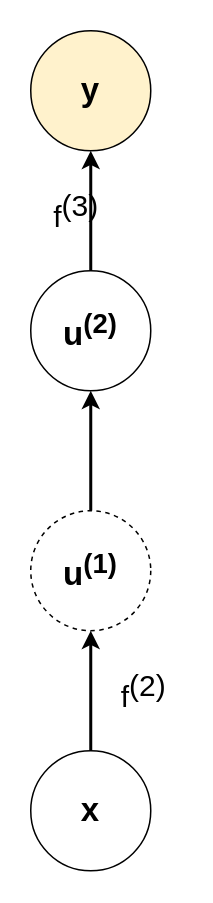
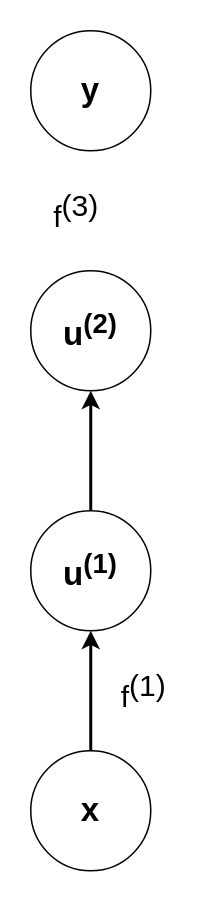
(91, 91) -> (91, 91)
(91, 217) -> none
(91, 571) -> (91, 571)
(144, 691) -> (144, 691)
